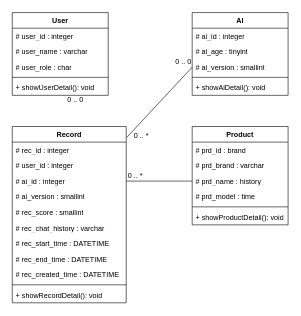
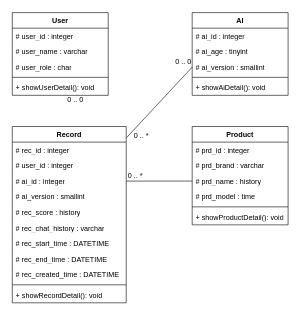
(224, 150) -> (228, 150)
(54, 213) -> (54, 213)
